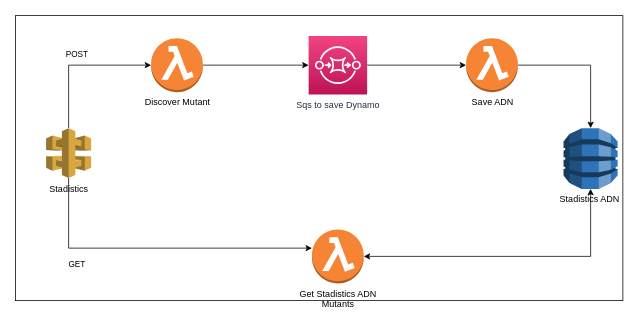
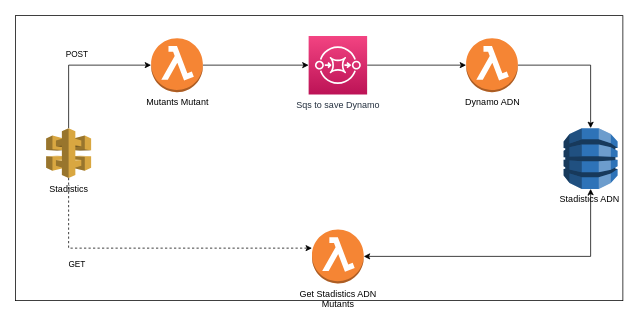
(178, 103) -> (178, 103)
(493, 103) -> (493, 103)
(152, 248) -> (152, 248)
